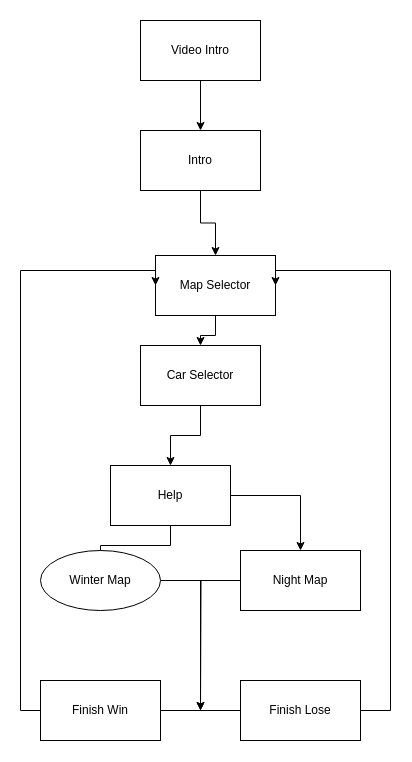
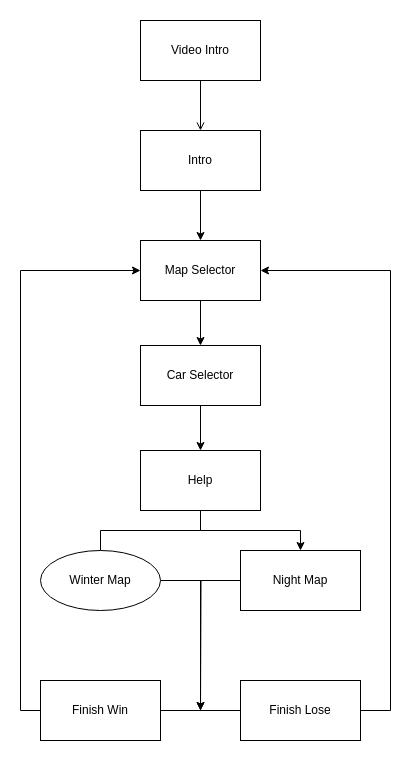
(201, 122) -> (201, 124)
(216, 286) -> (201, 271)
(171, 496) -> (201, 481)
